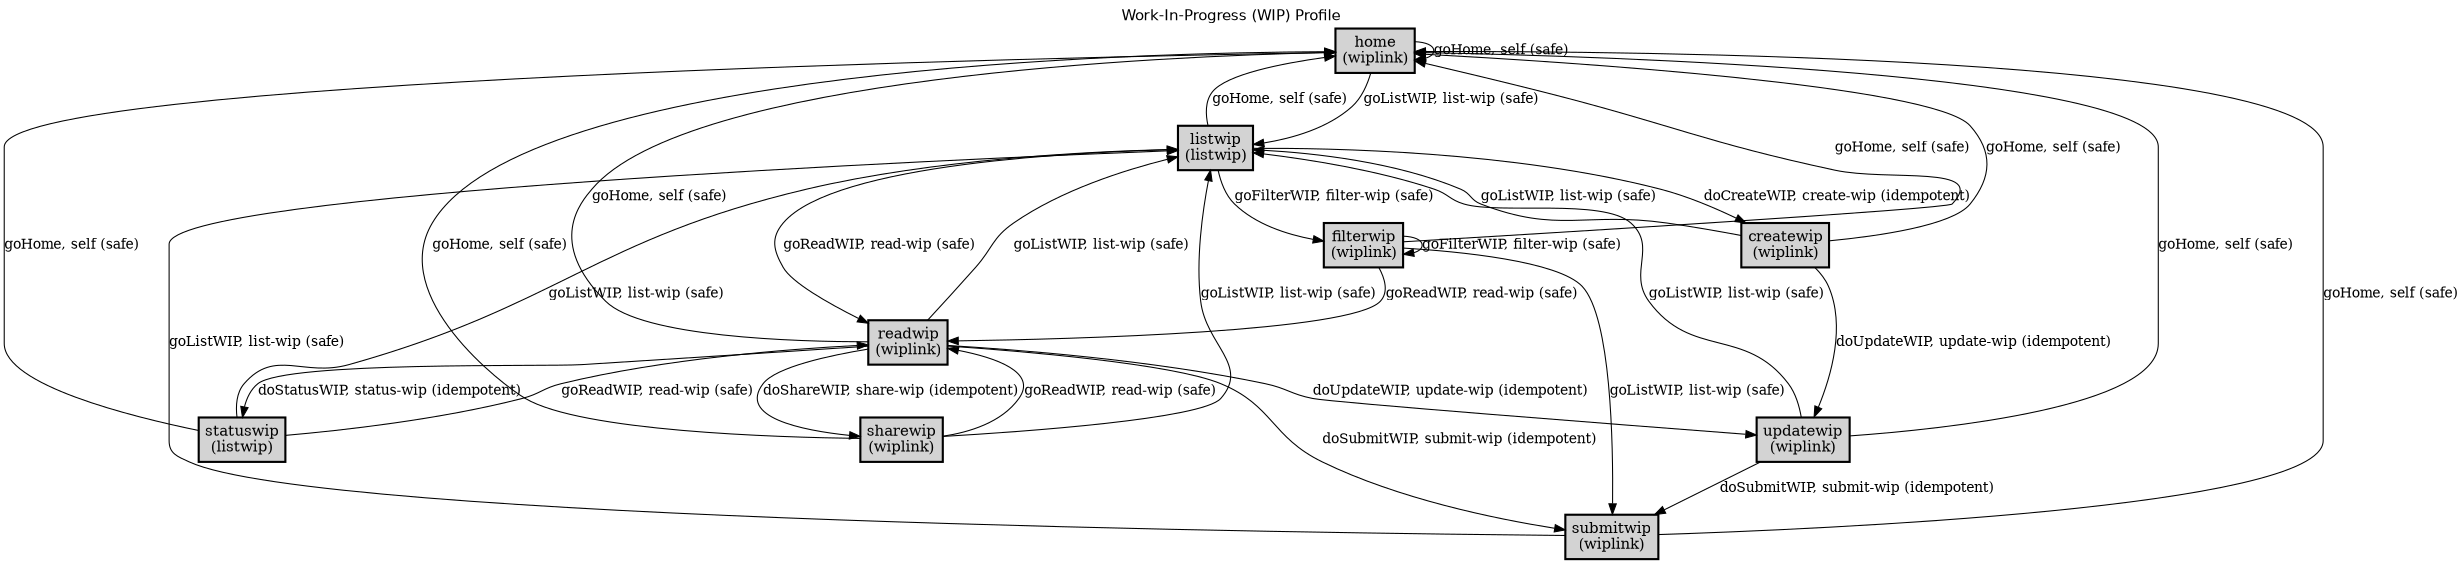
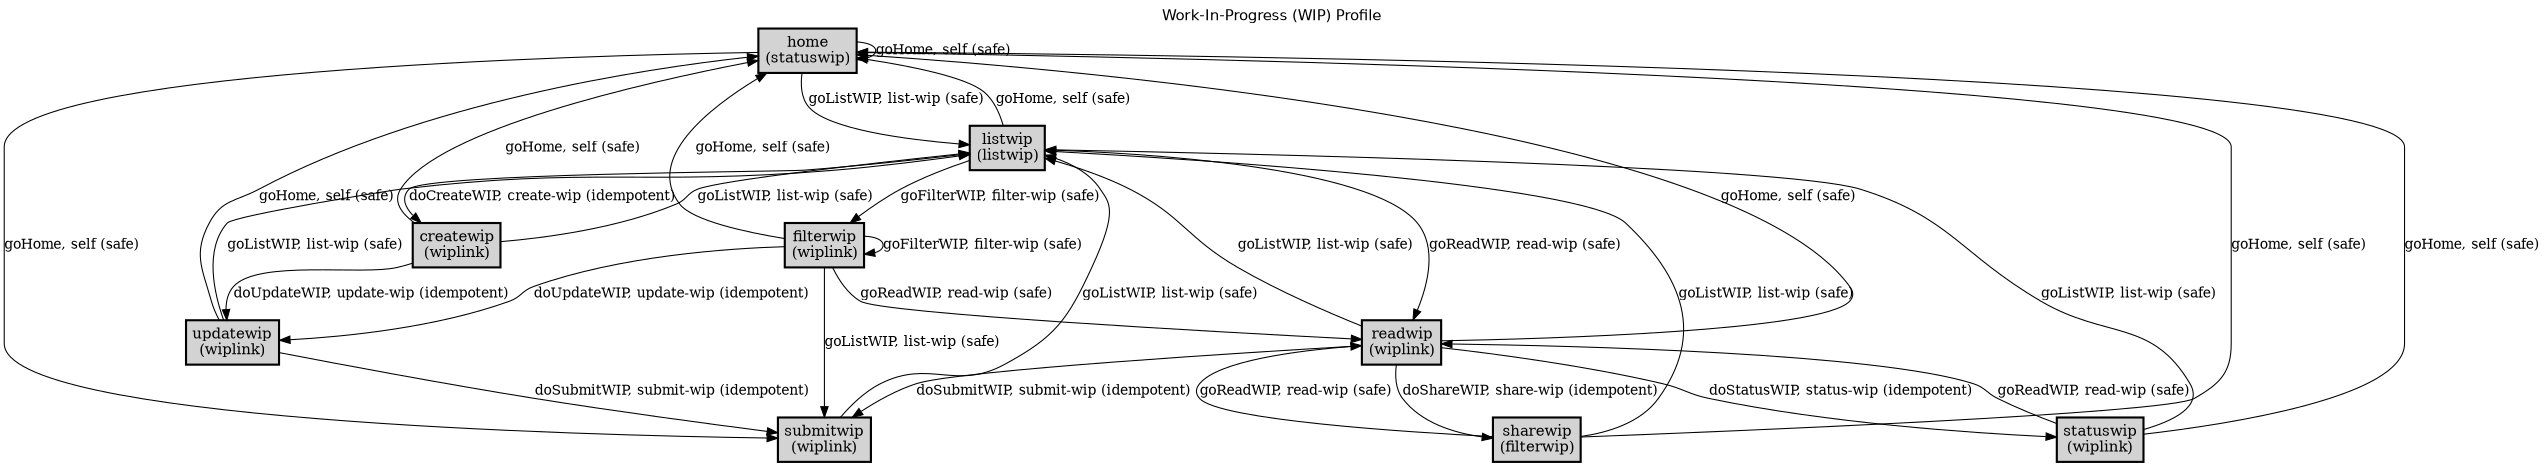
(1376, 58) -> (808, 58)
(2323, 176) -> (4, 250)
(1345, 402) -> (535, 286)
(242, 447) -> (2100, 447)
(902, 447) -> (1537, 447)
